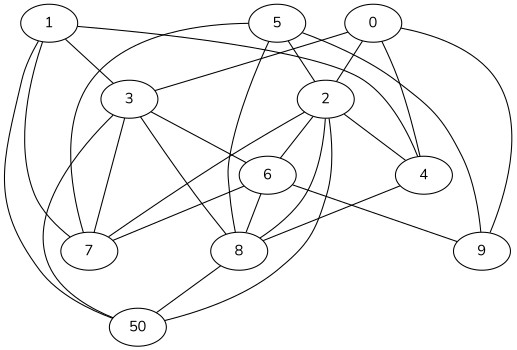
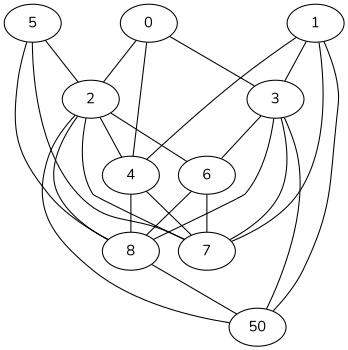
none -> (164, 209)
(482, 251) -> none
